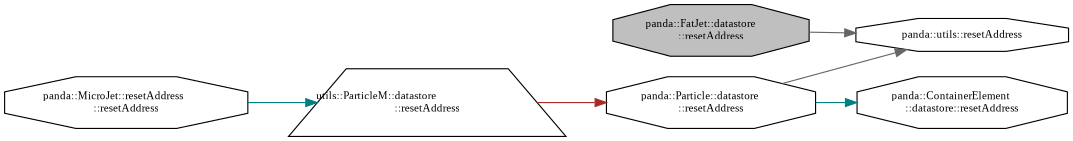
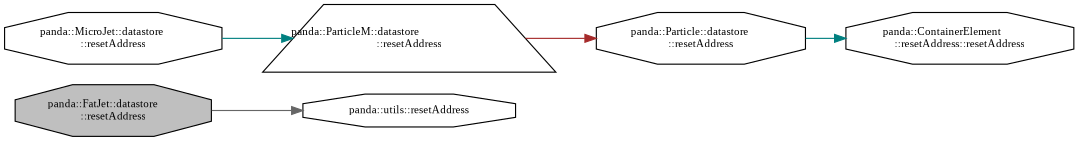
(839, 68) -> none
(126, 103) -> (113, 38)
(427, 103) -> (409, 38)
(962, 103) -> (960, 38)
